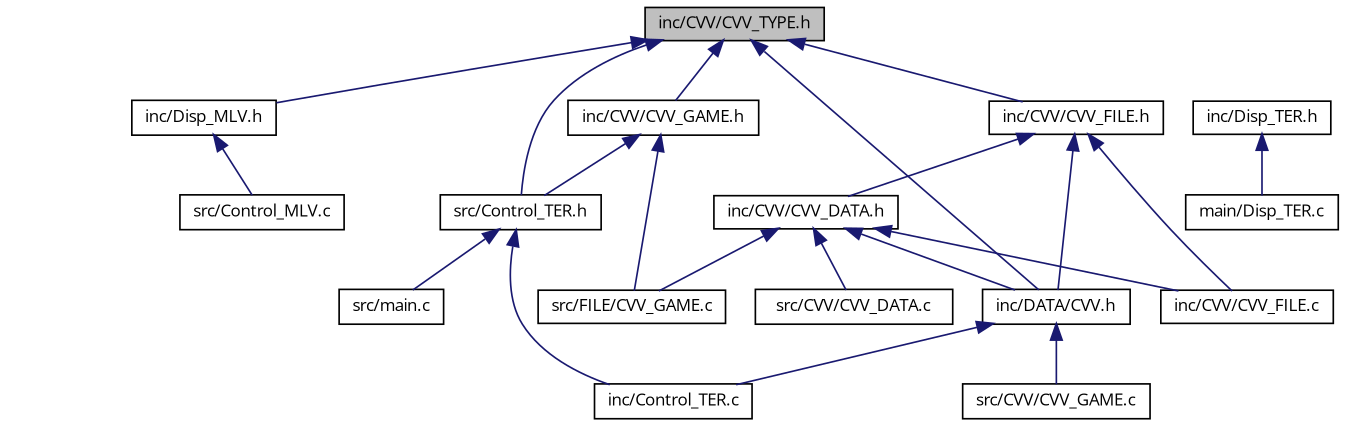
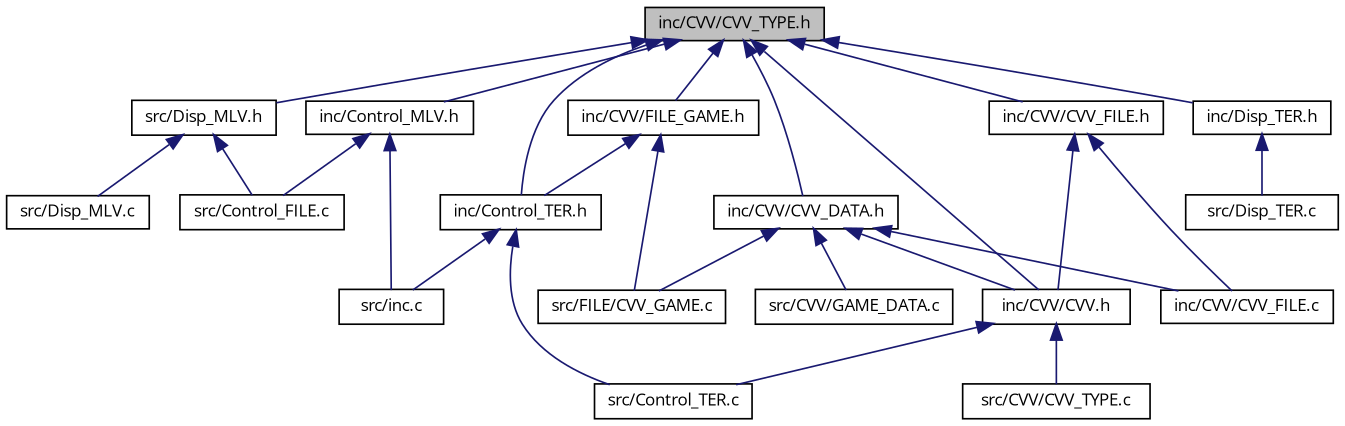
none -> (1016, 72)
(204, 118) -> (204, 118)
none -> (390, 118)
(663, 118) -> (663, 118)
(933, 168) -> (783, 123)
none -> (78, 212)
(262, 212) -> (262, 212)
(521, 212) -> (521, 212)
(1262, 212) -> (1262, 212)
(391, 307) -> (391, 307)
(854, 307) -> (854, 307)
(1056, 307) -> (1056, 307)
(673, 401) -> (673, 401)
(1056, 401) -> (1056, 401)
